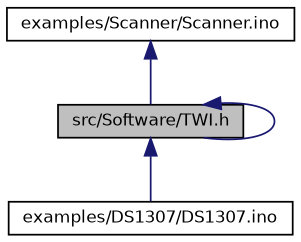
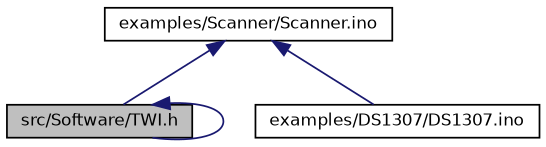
(151, 179) -> (331, 77)
